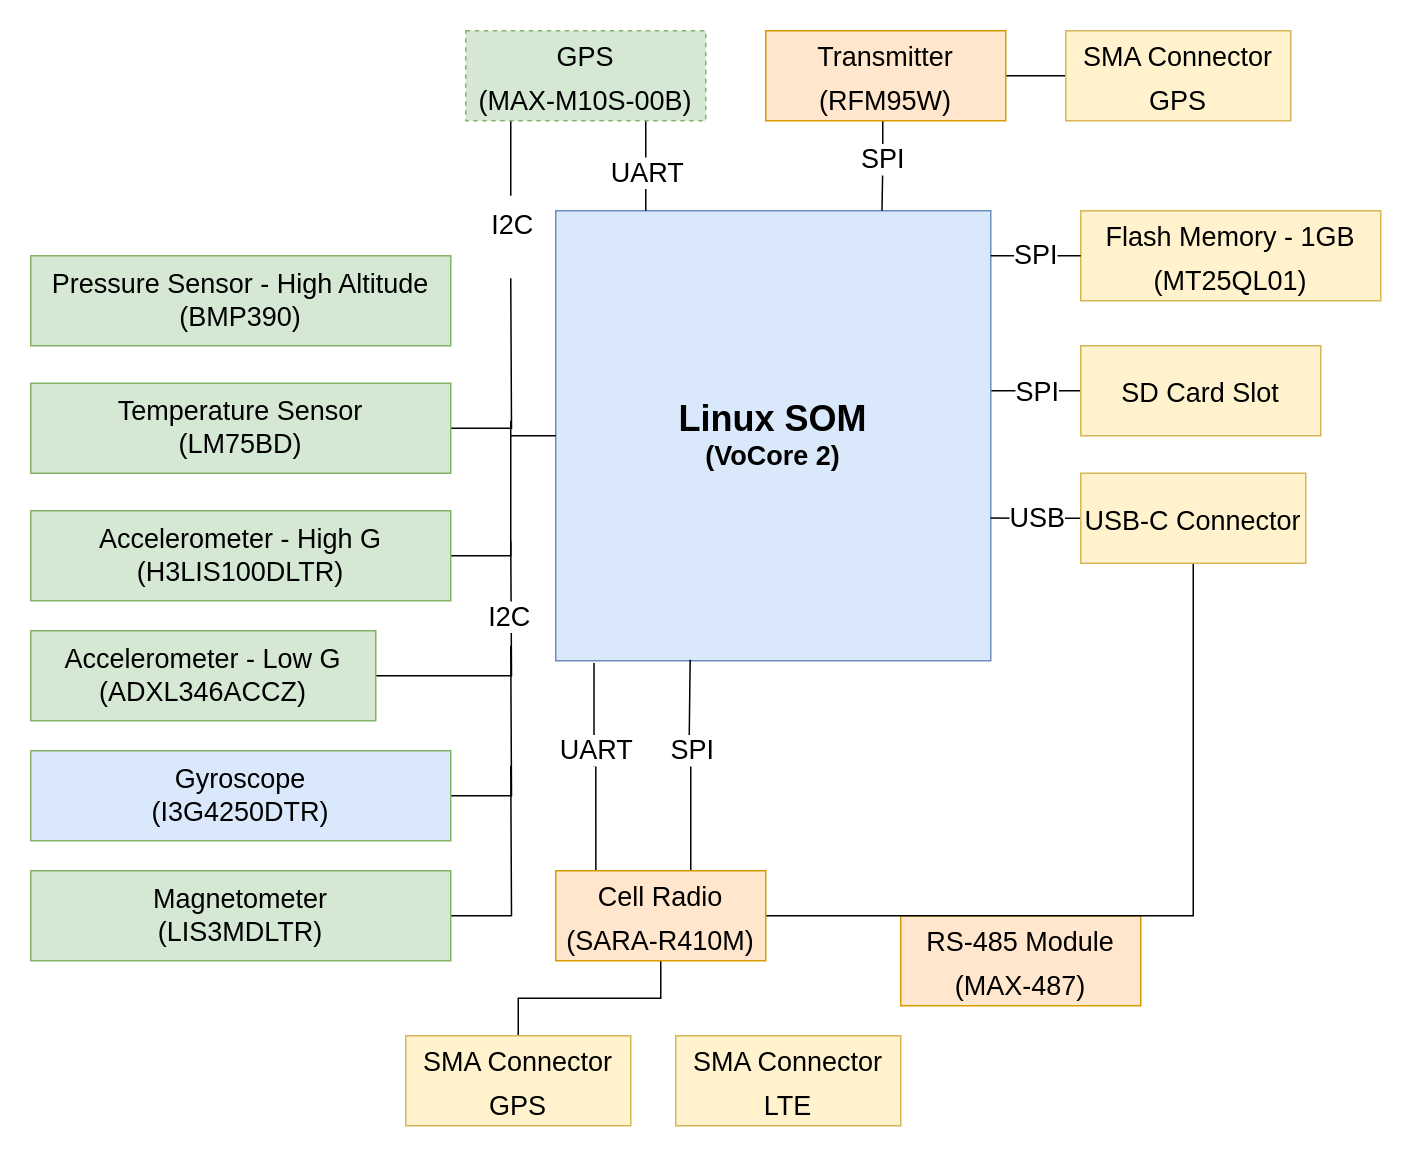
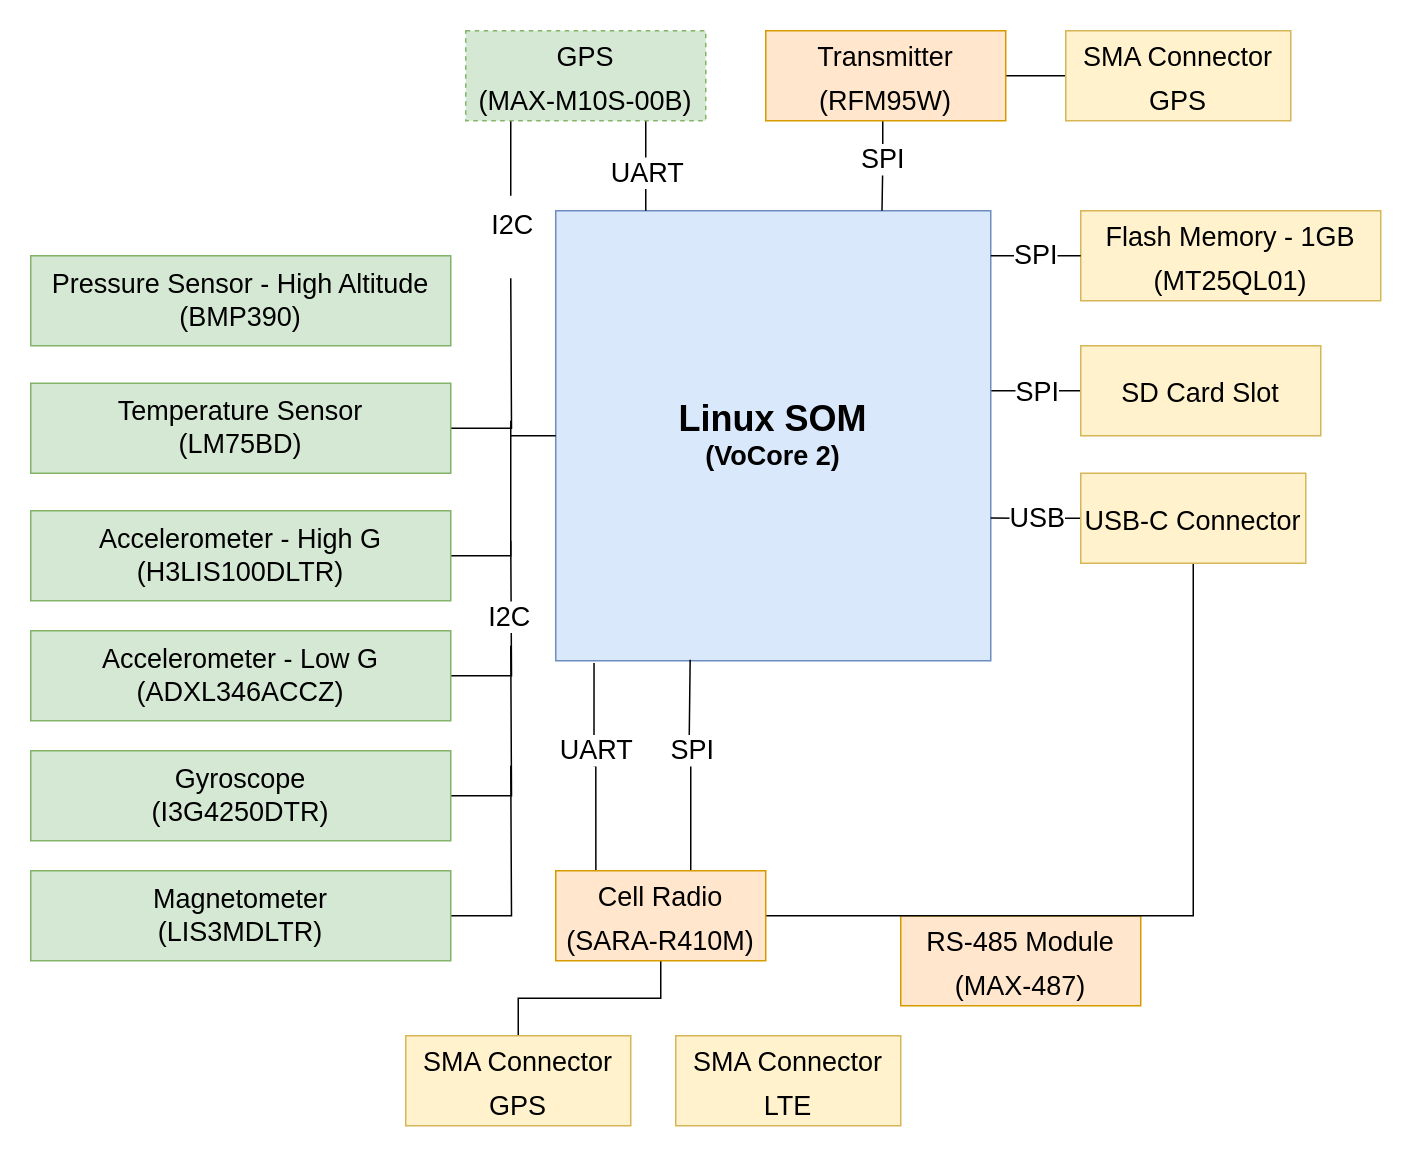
(203, 676) -> (241, 676)
(241, 796) -> (241, 796)
